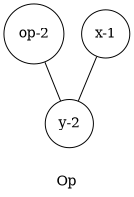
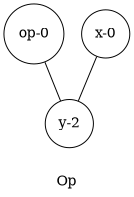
(34, 34) -> (34, 34)
(106, 34) -> (106, 34)
